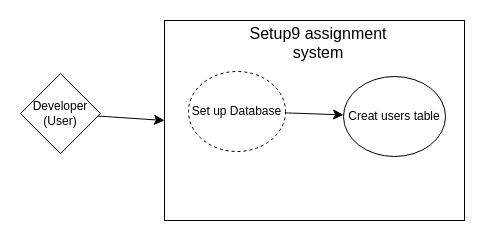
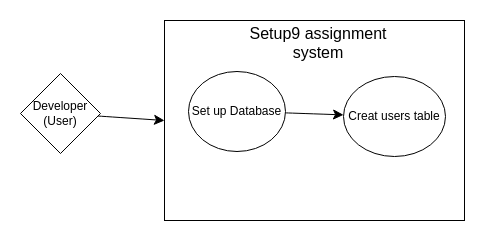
(237, 112) -> (237, 112)
